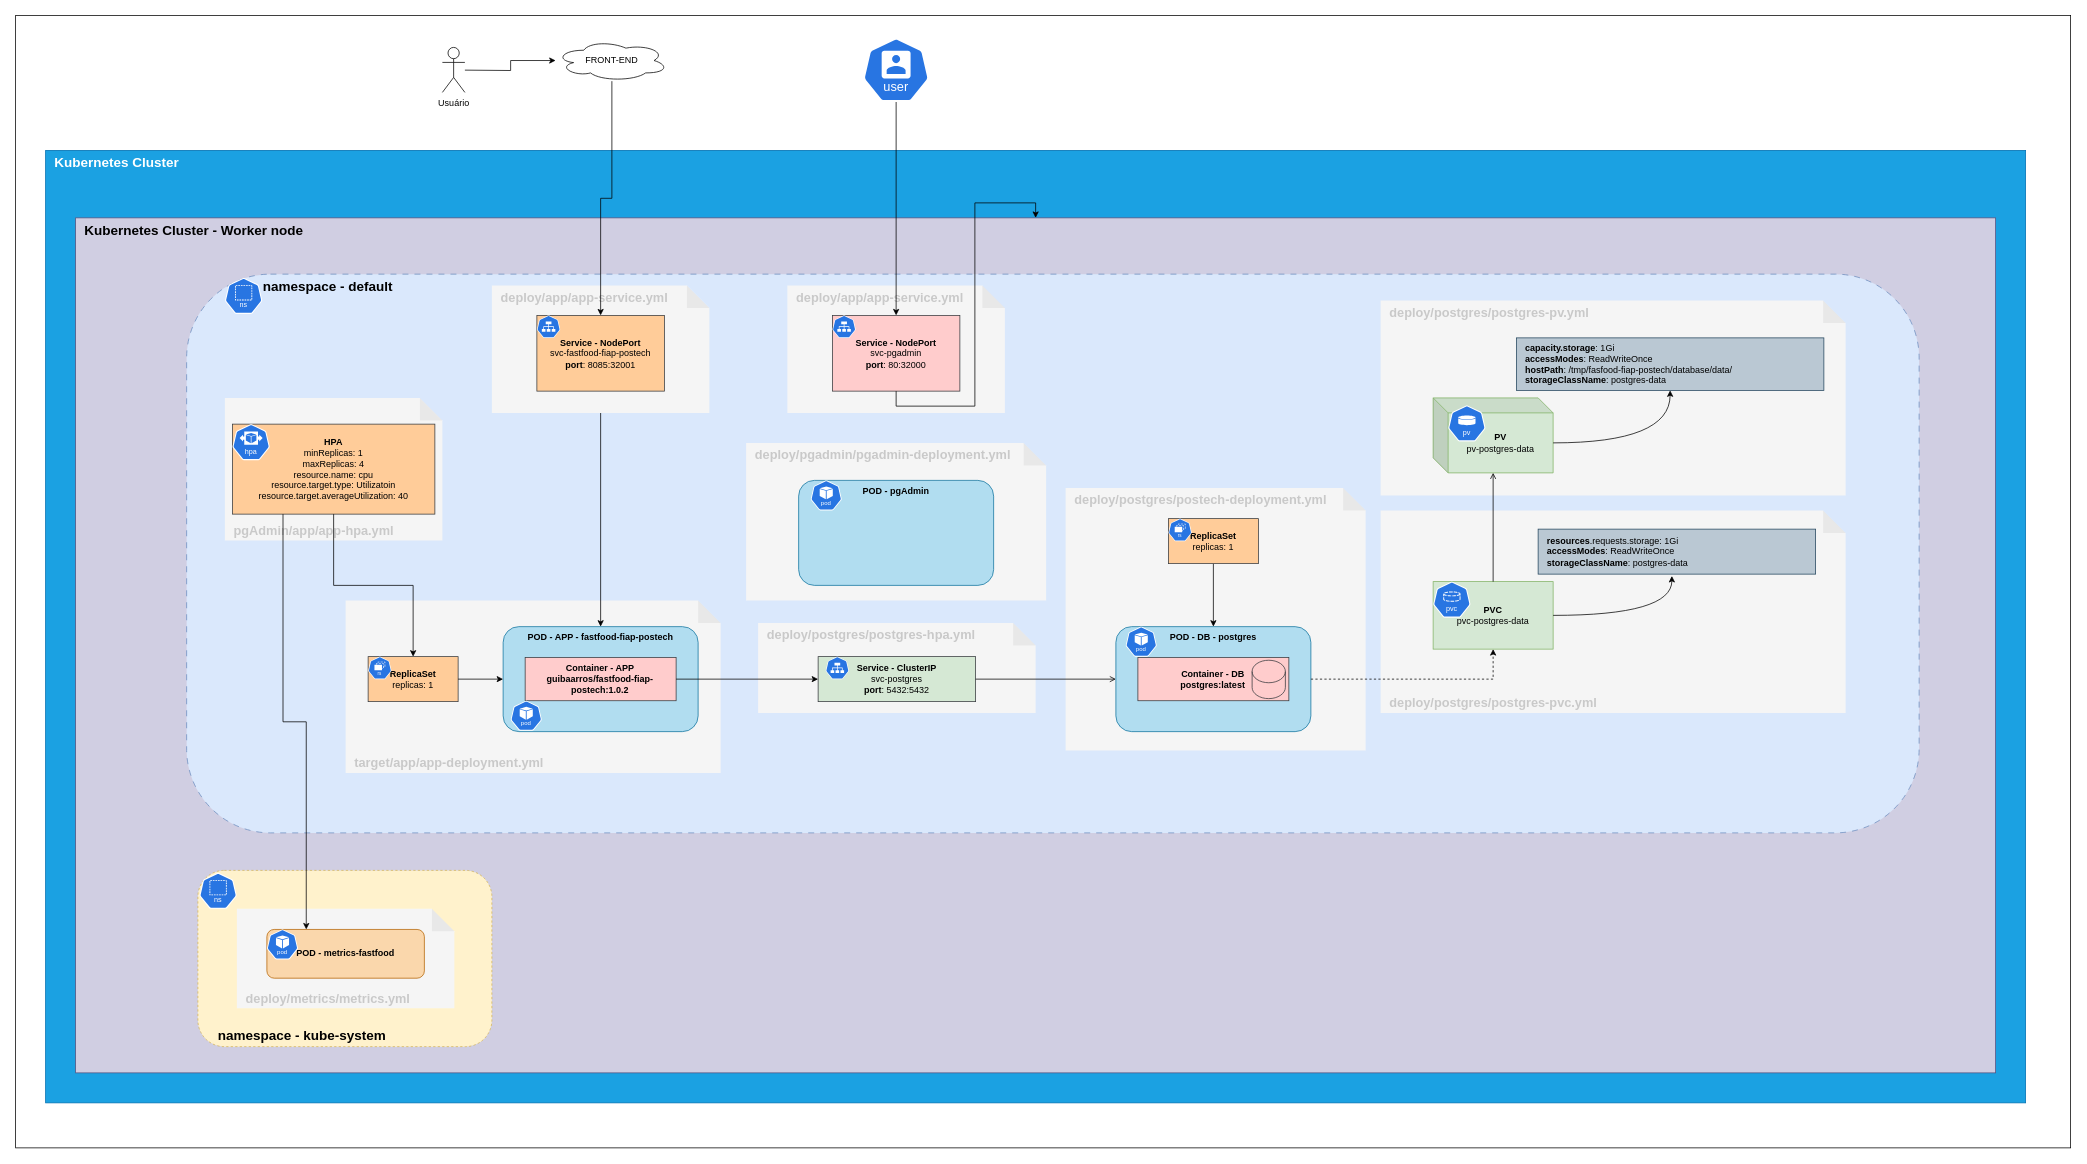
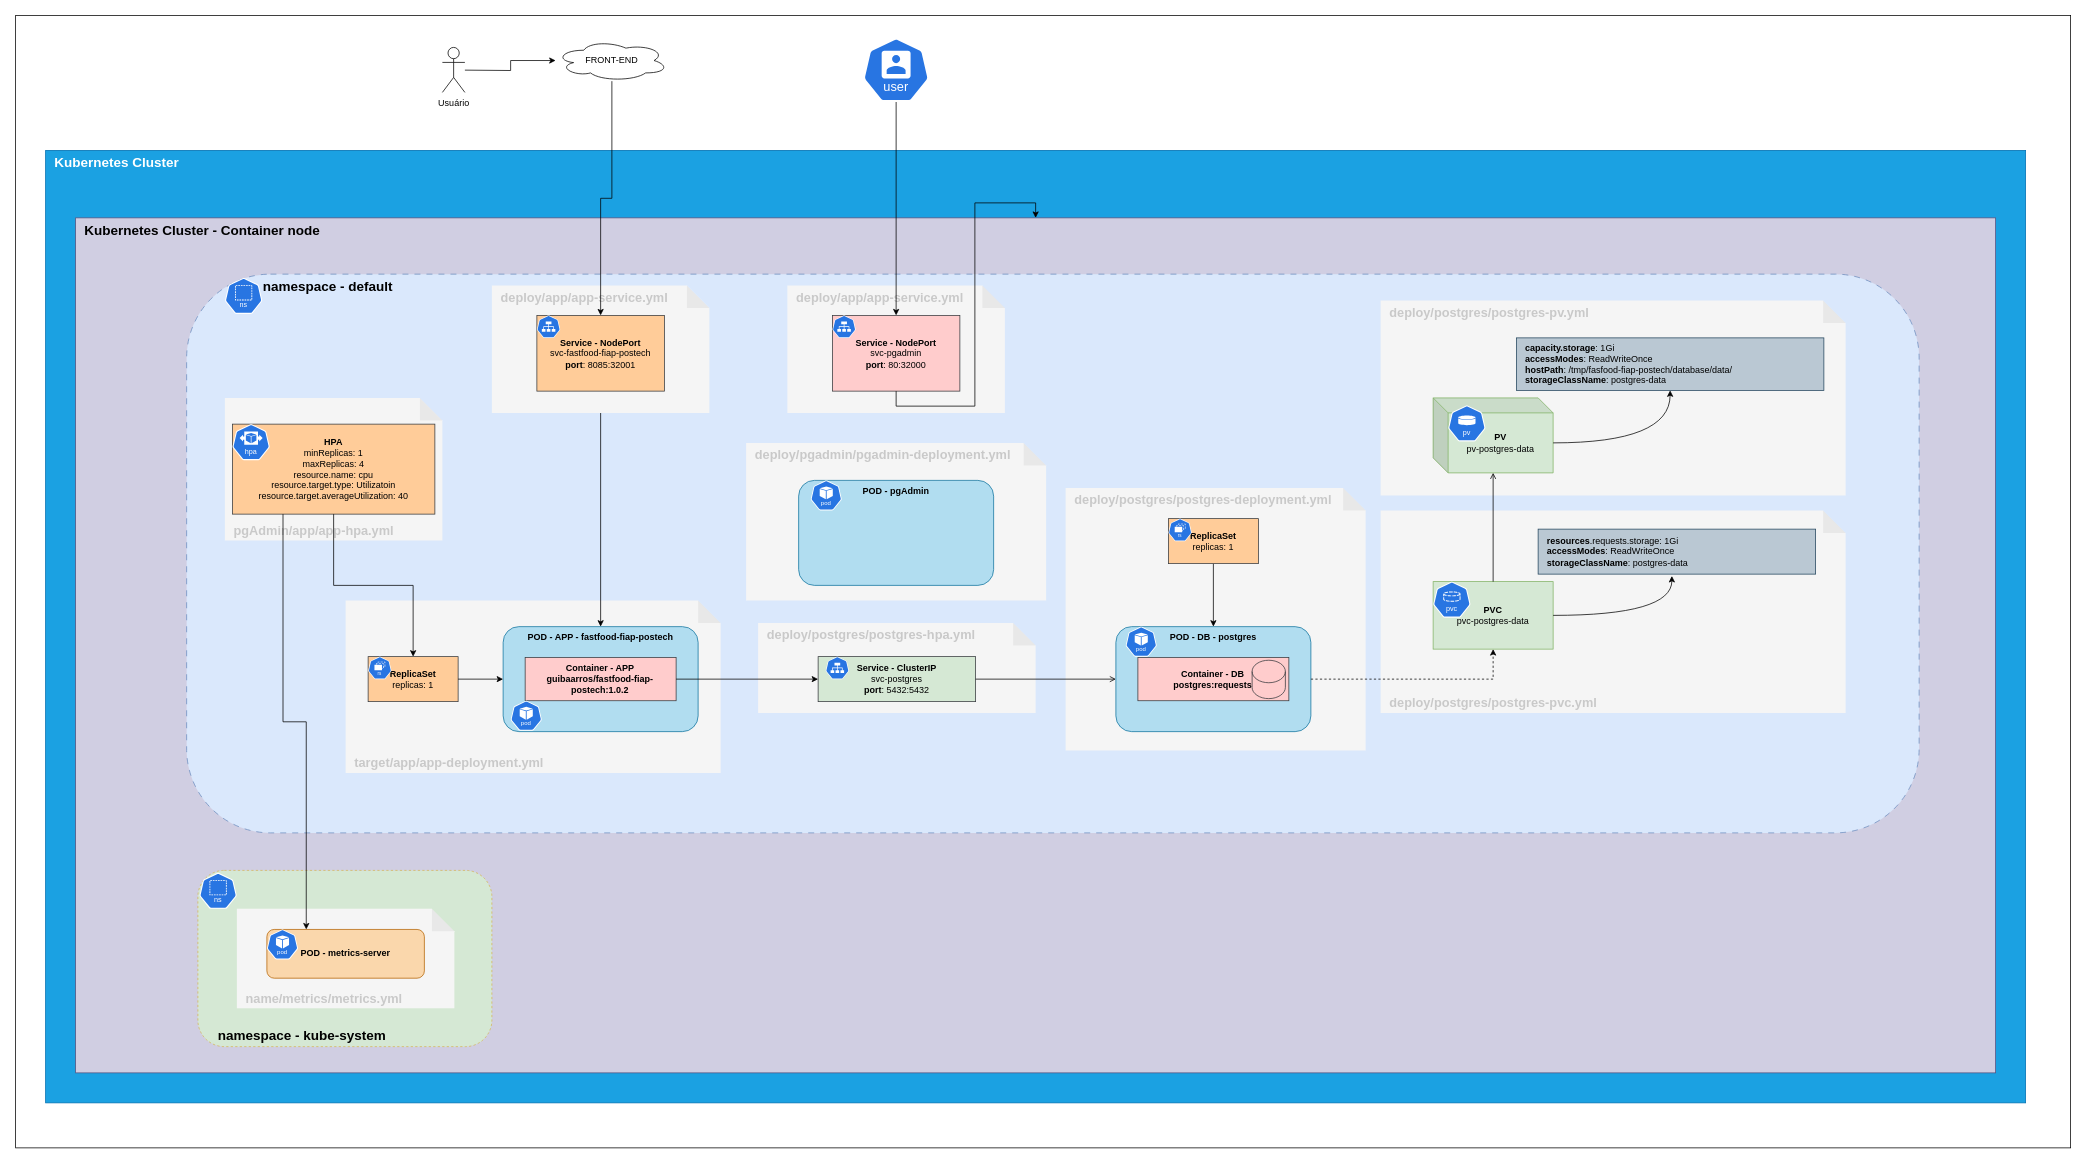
(159, 229) -> (166, 229)
(1203, 501) -> (1207, 501)
(1213, 679) -> (1213, 679)
(345, 954) -> (345, 954)
(330, 998) -> (325, 998)
(273, 1039) -> (273, 1039)
